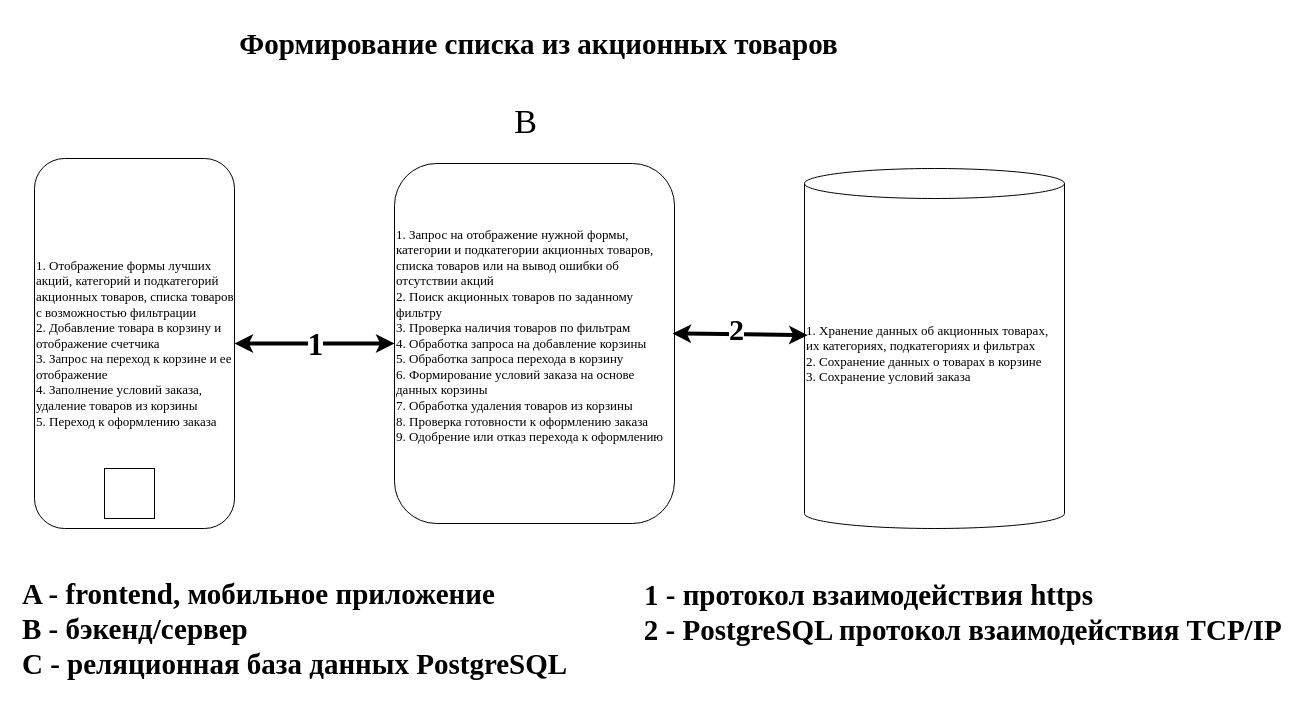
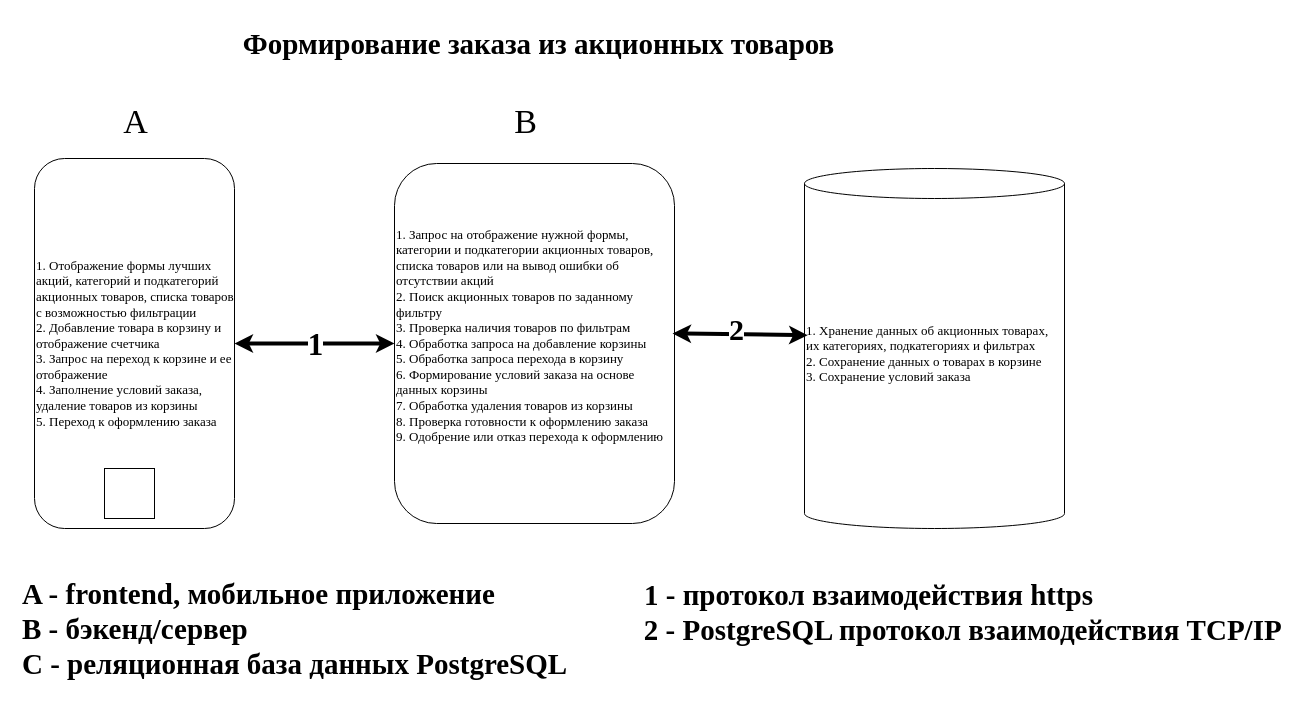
(539, 45) -> (539, 45)
none -> (135, 122)
